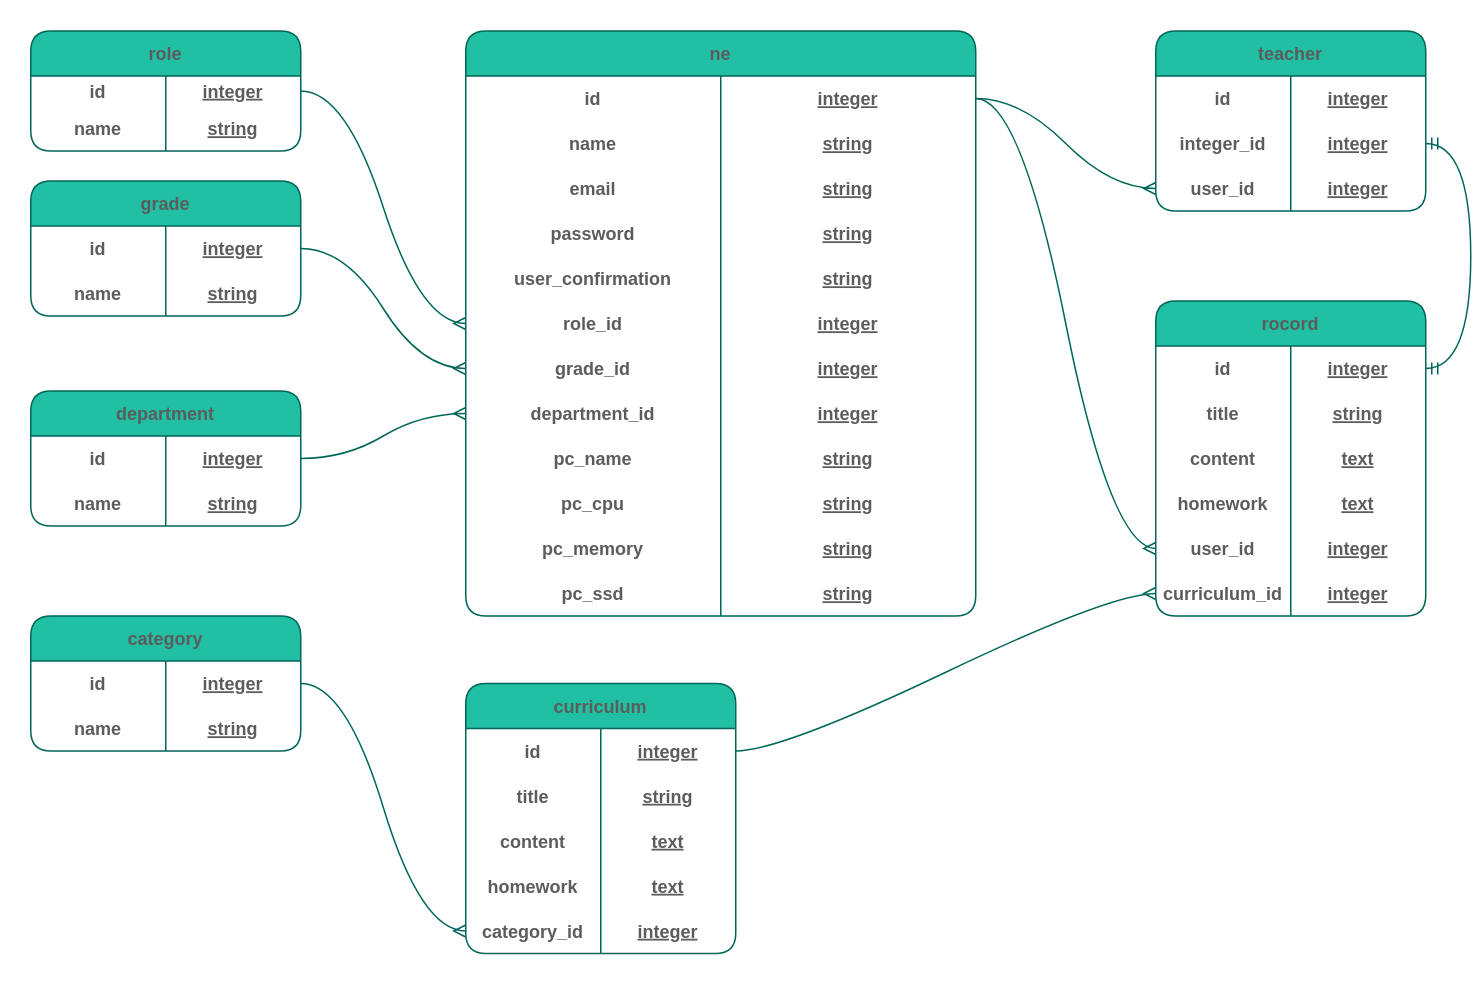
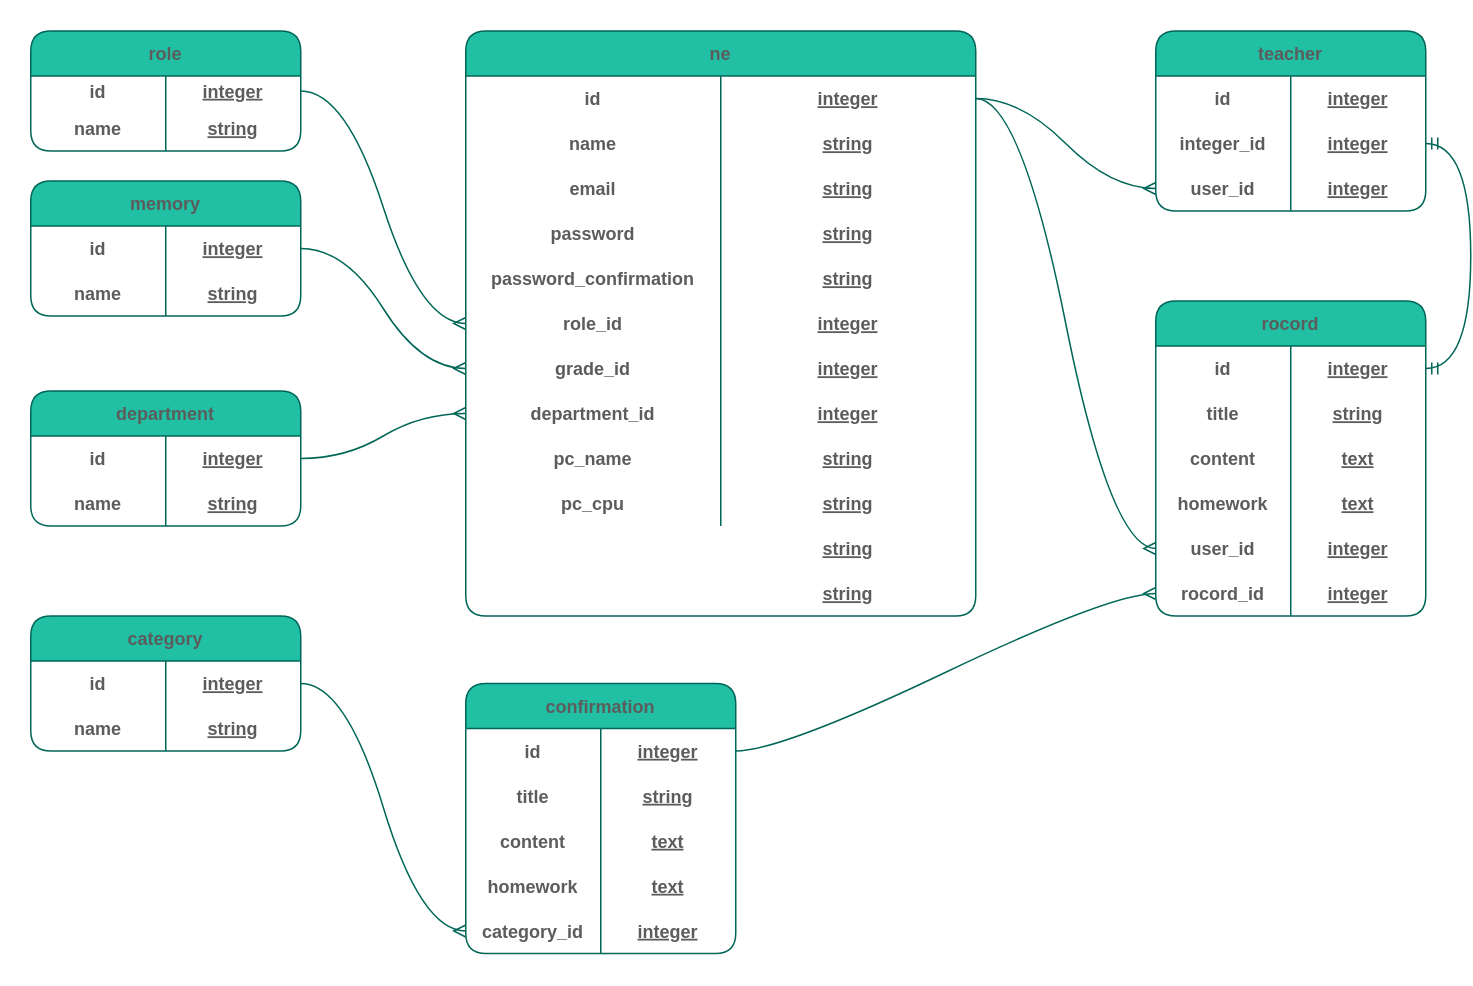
(165, 204) -> (165, 204)
(593, 279) -> (593, 279)
(593, 548) -> none
(593, 593) -> none
(1223, 594) -> (1223, 594)
(600, 707) -> (600, 707)
